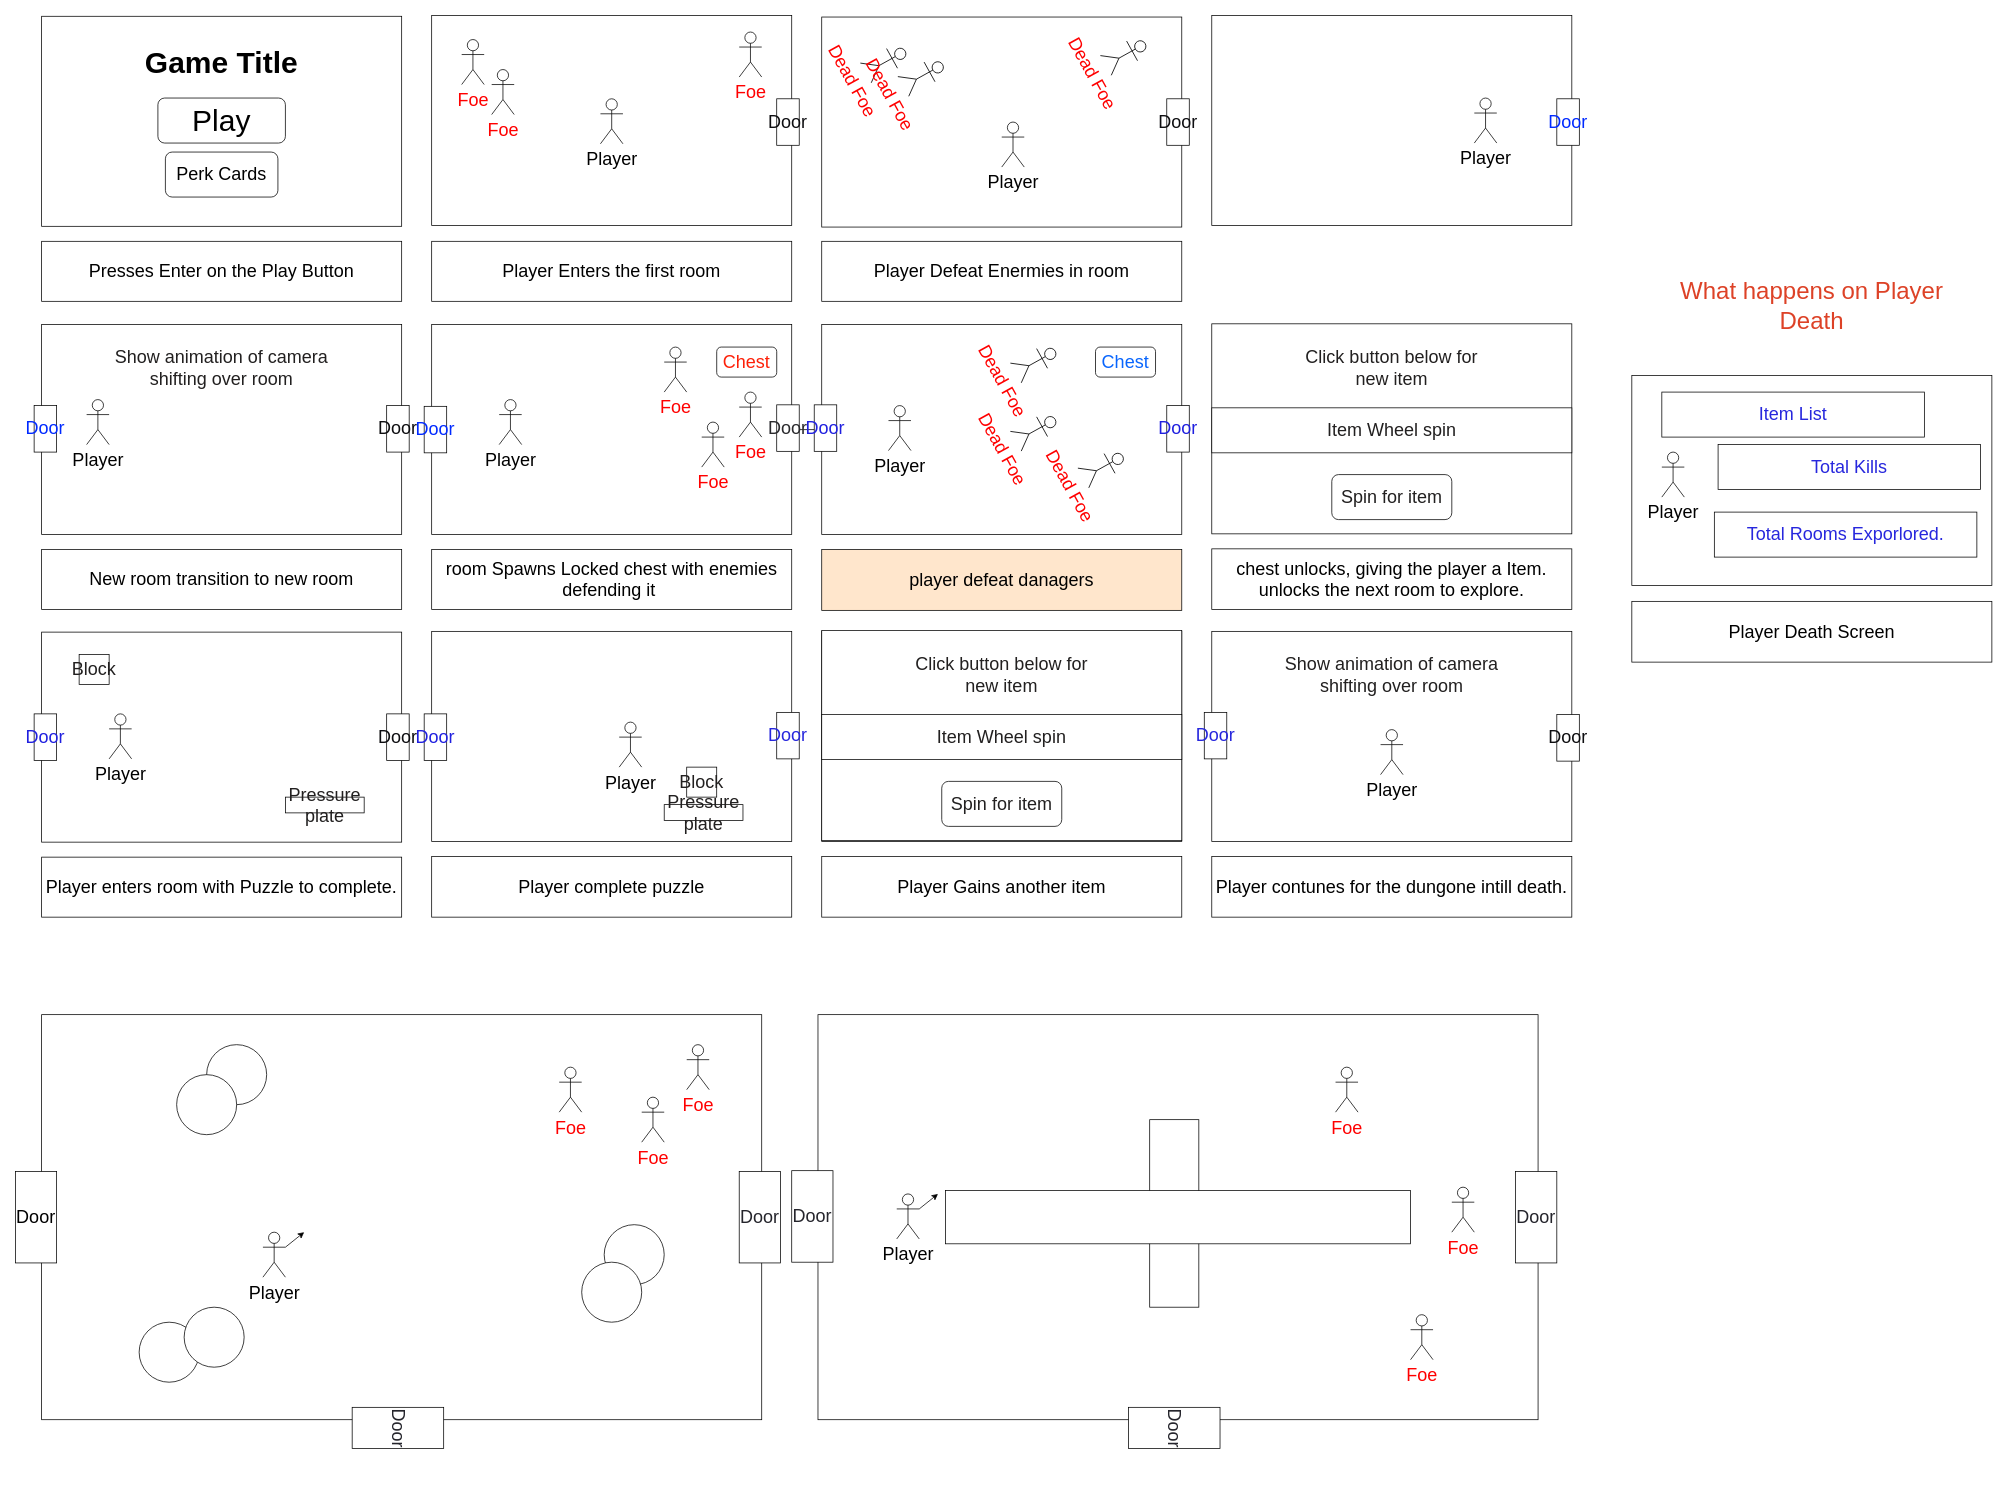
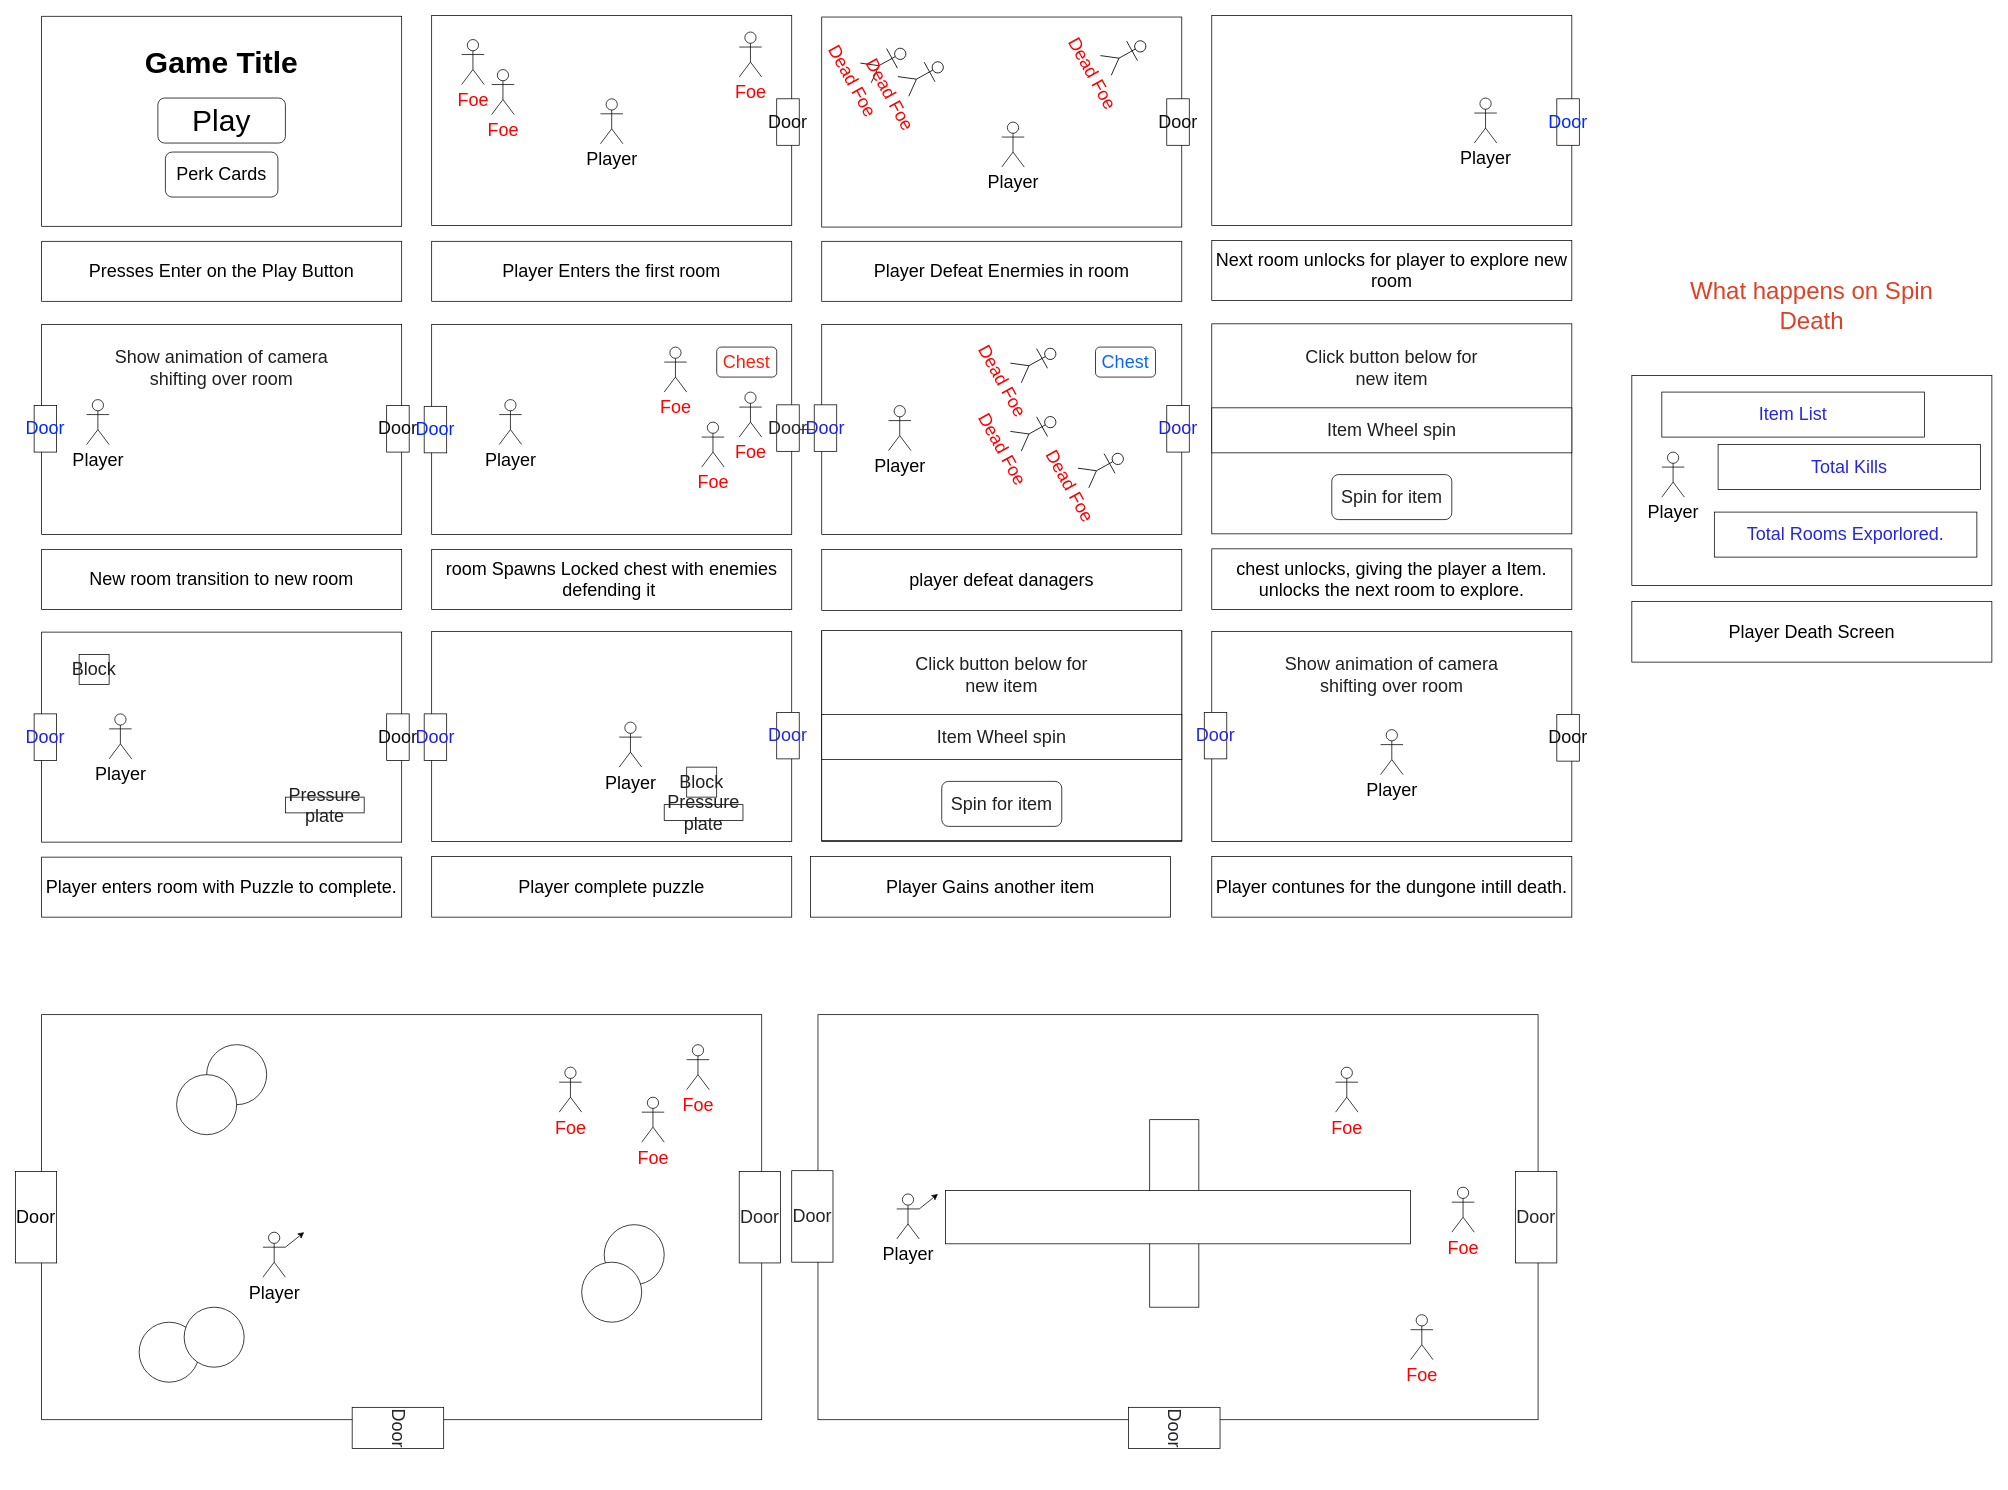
none -> (1392, 270)
(1812, 306) -> (1812, 306)
(1002, 580) -> (1002, 580)
(1002, 887) -> (990, 887)
